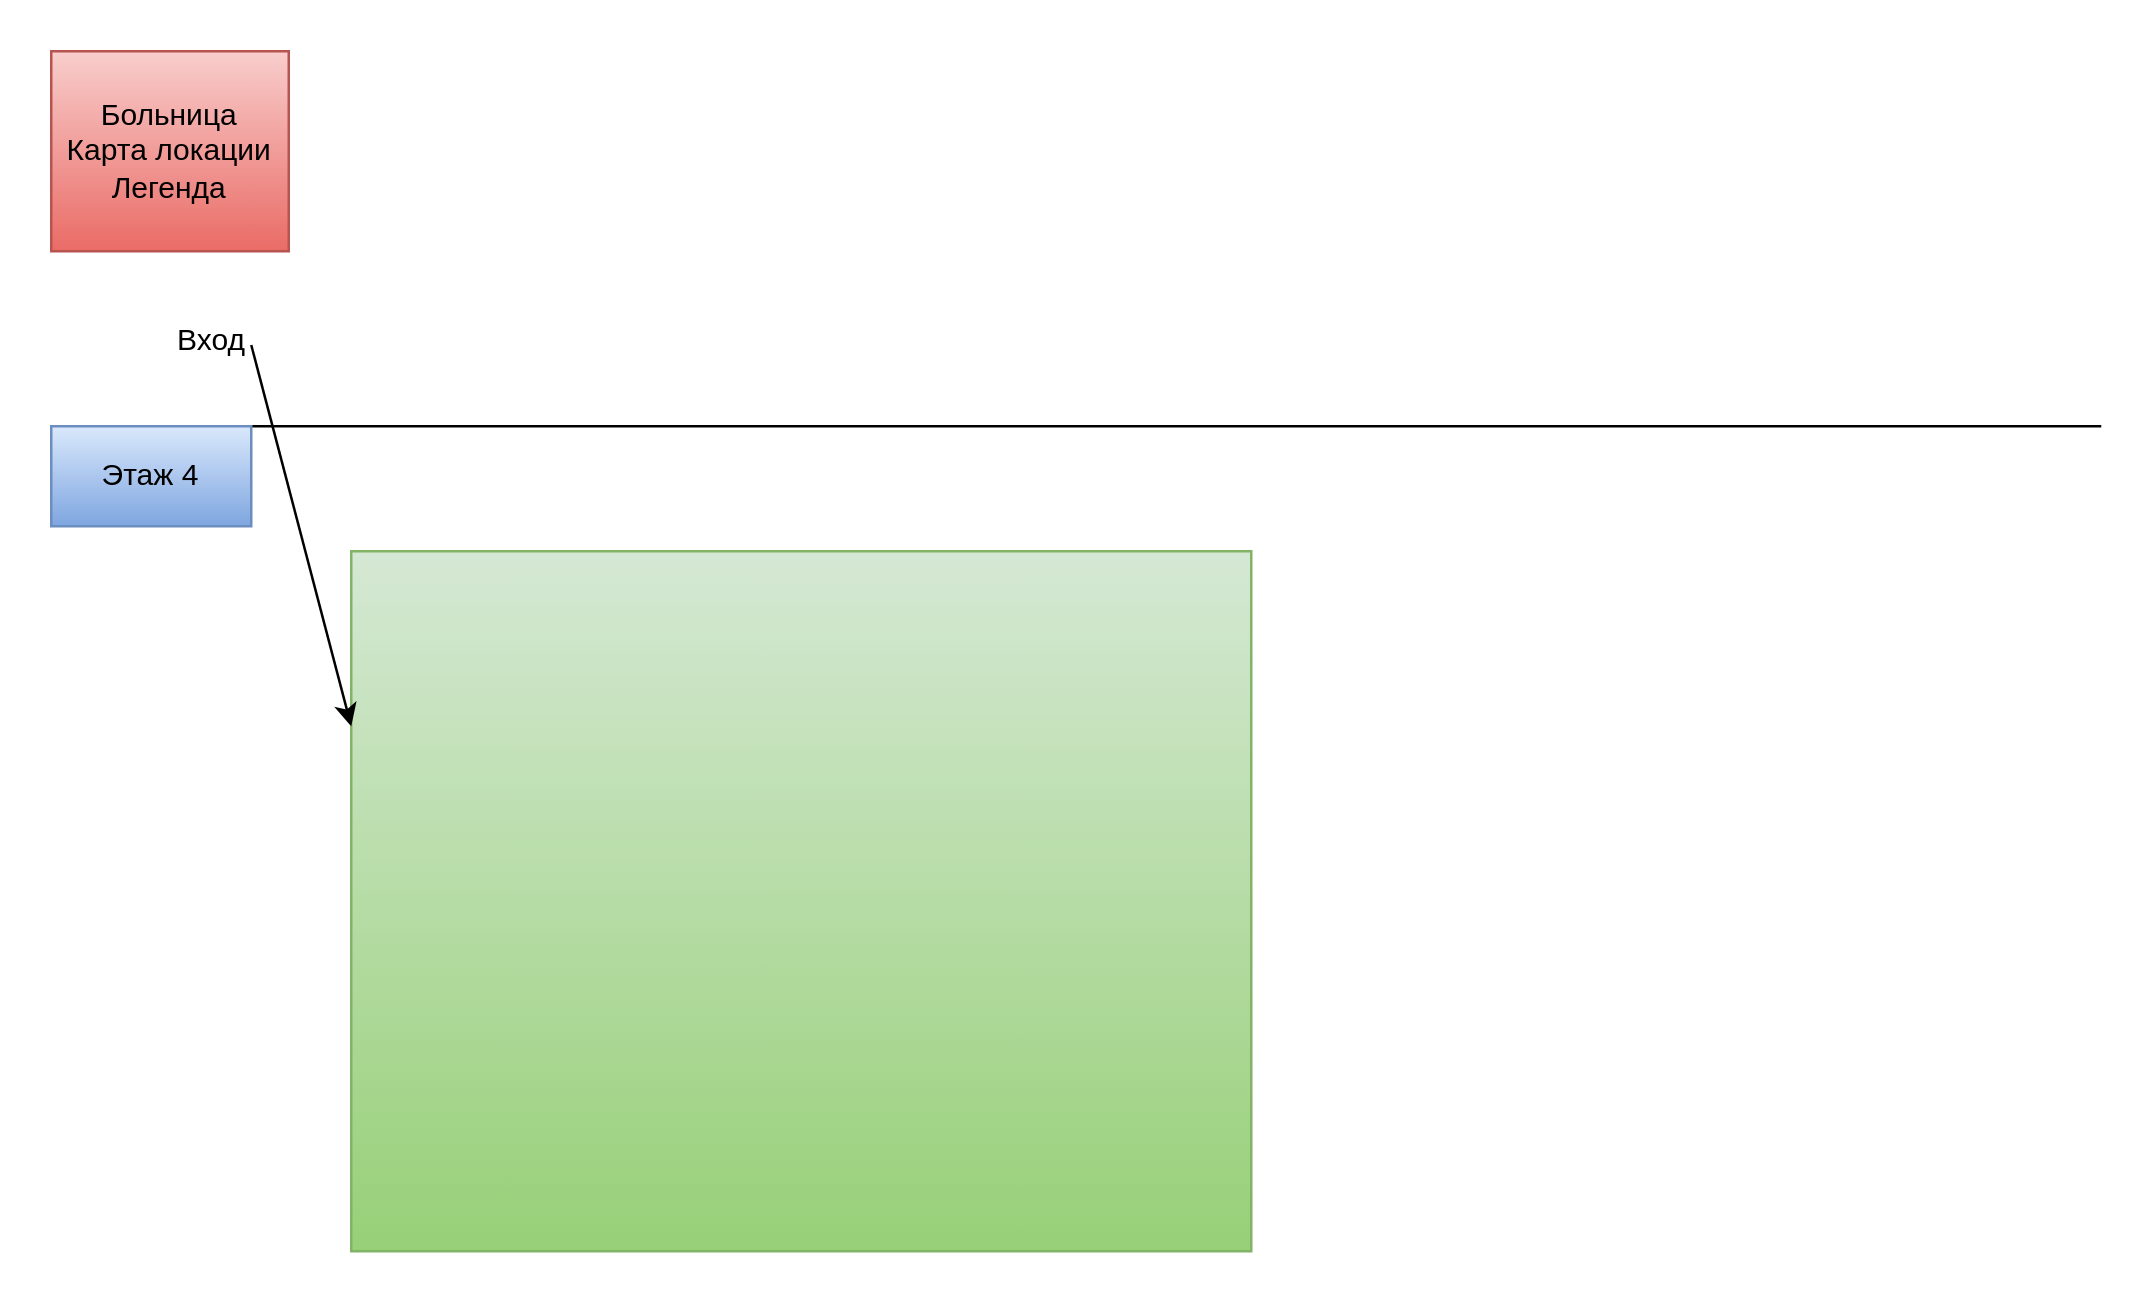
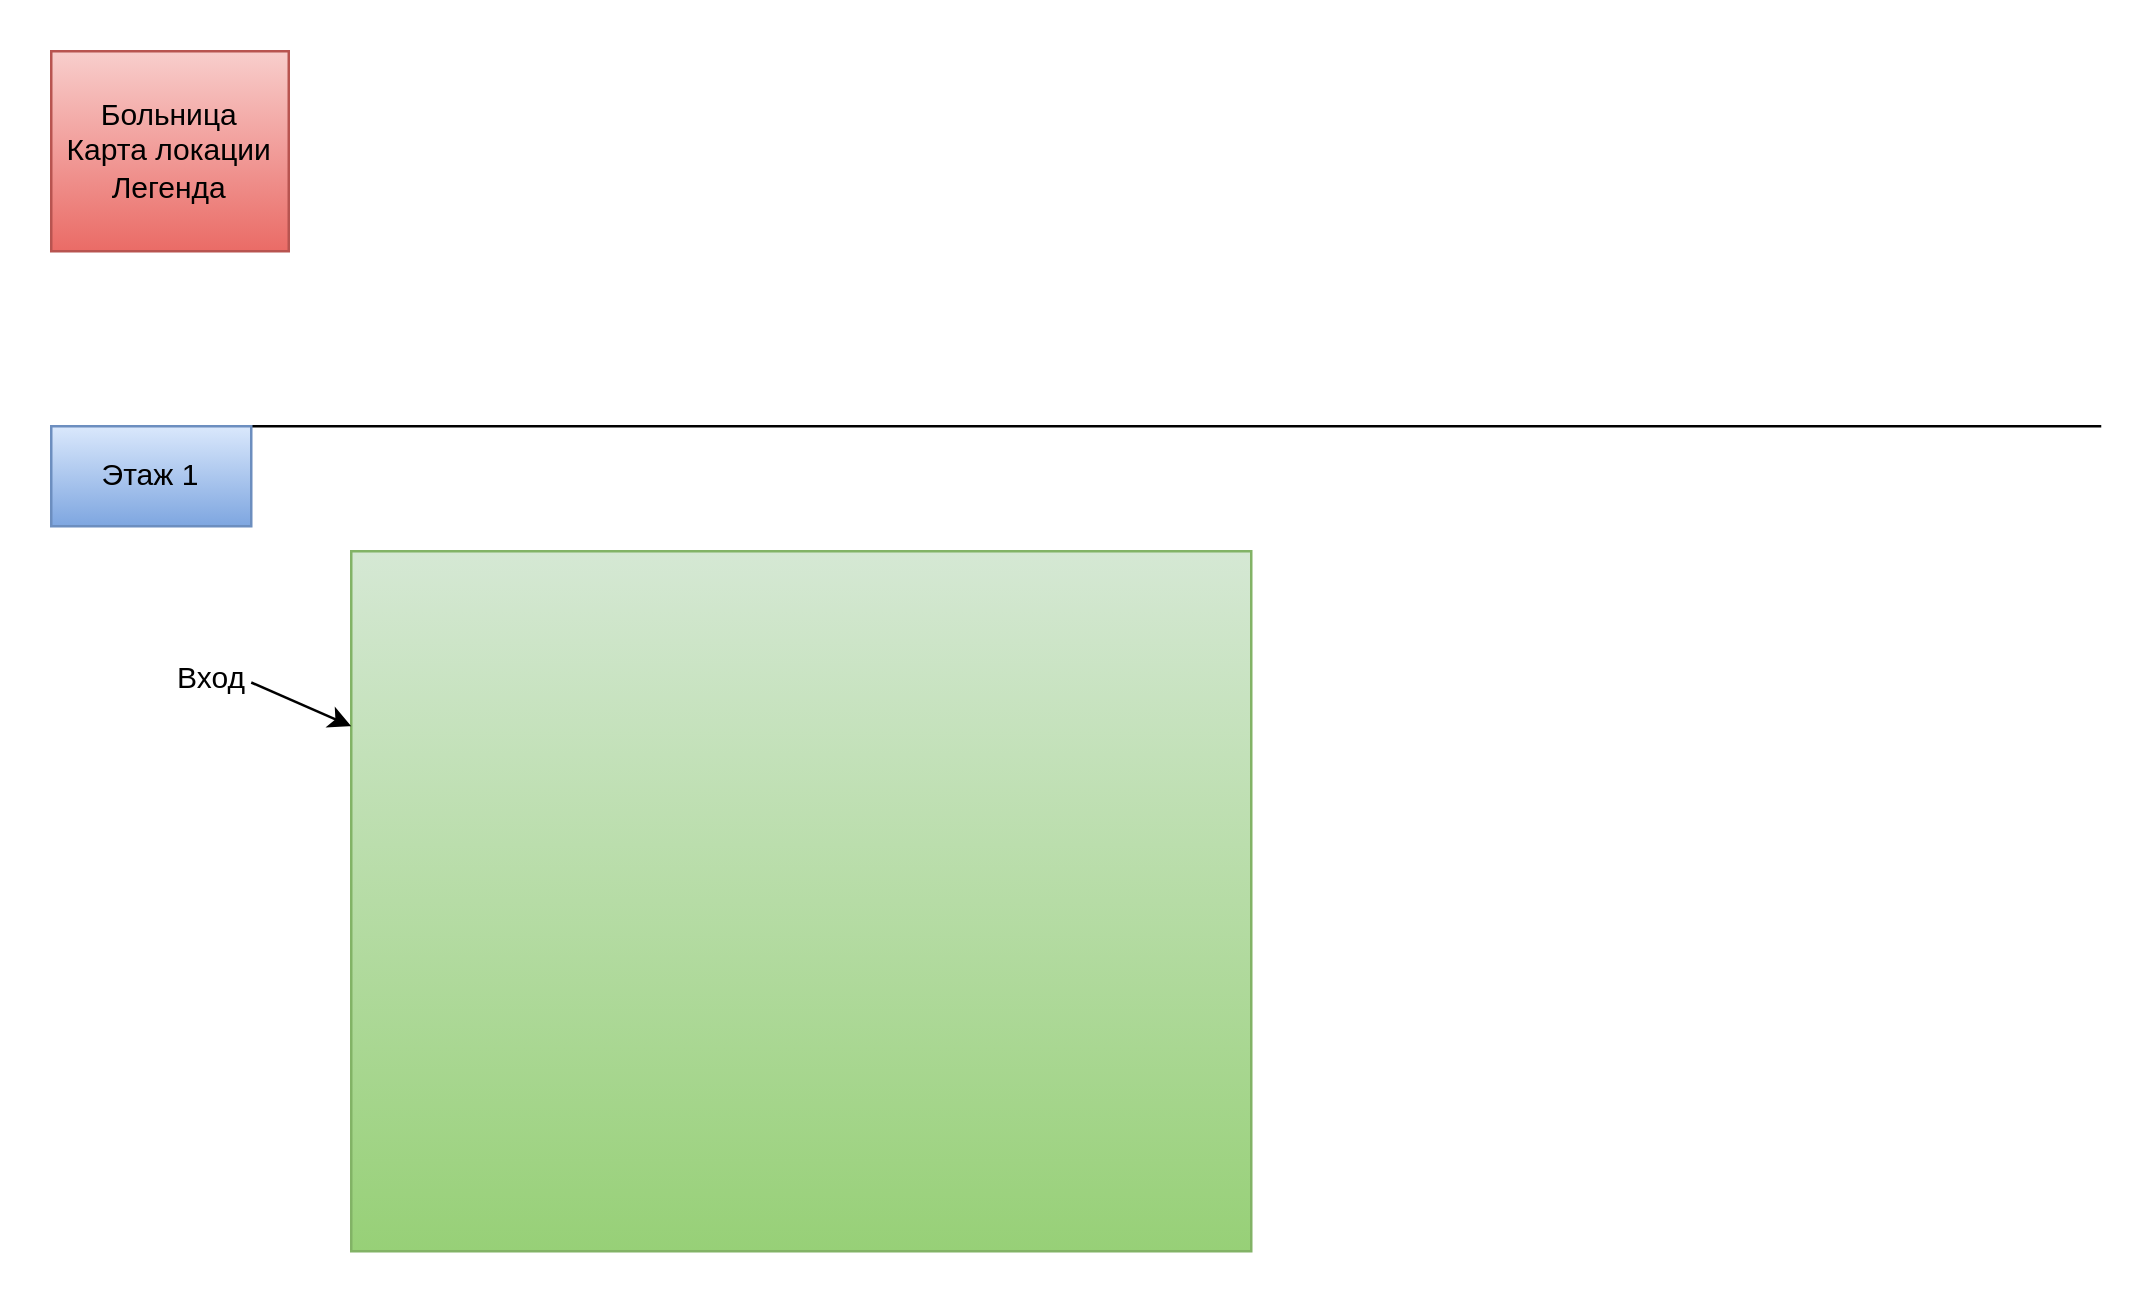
(176, 326) -> (176, 664)
(151, 476) -> (151, 476)
